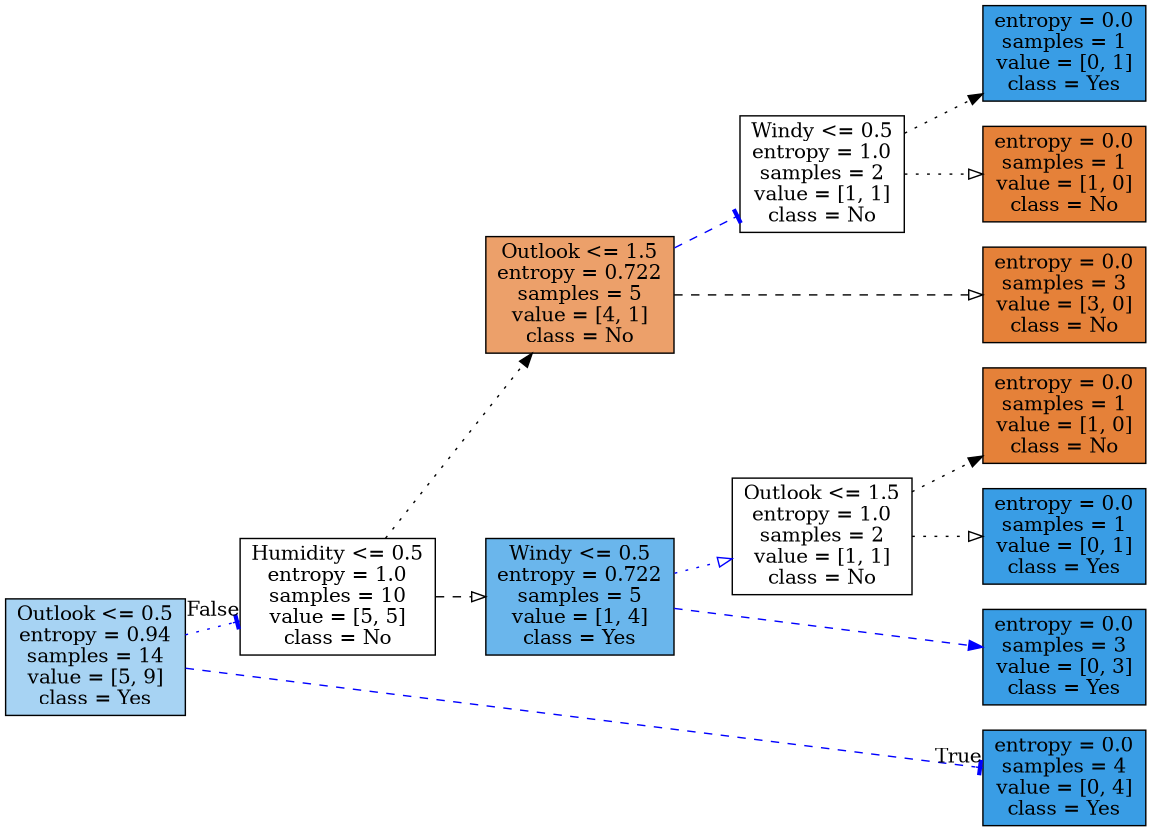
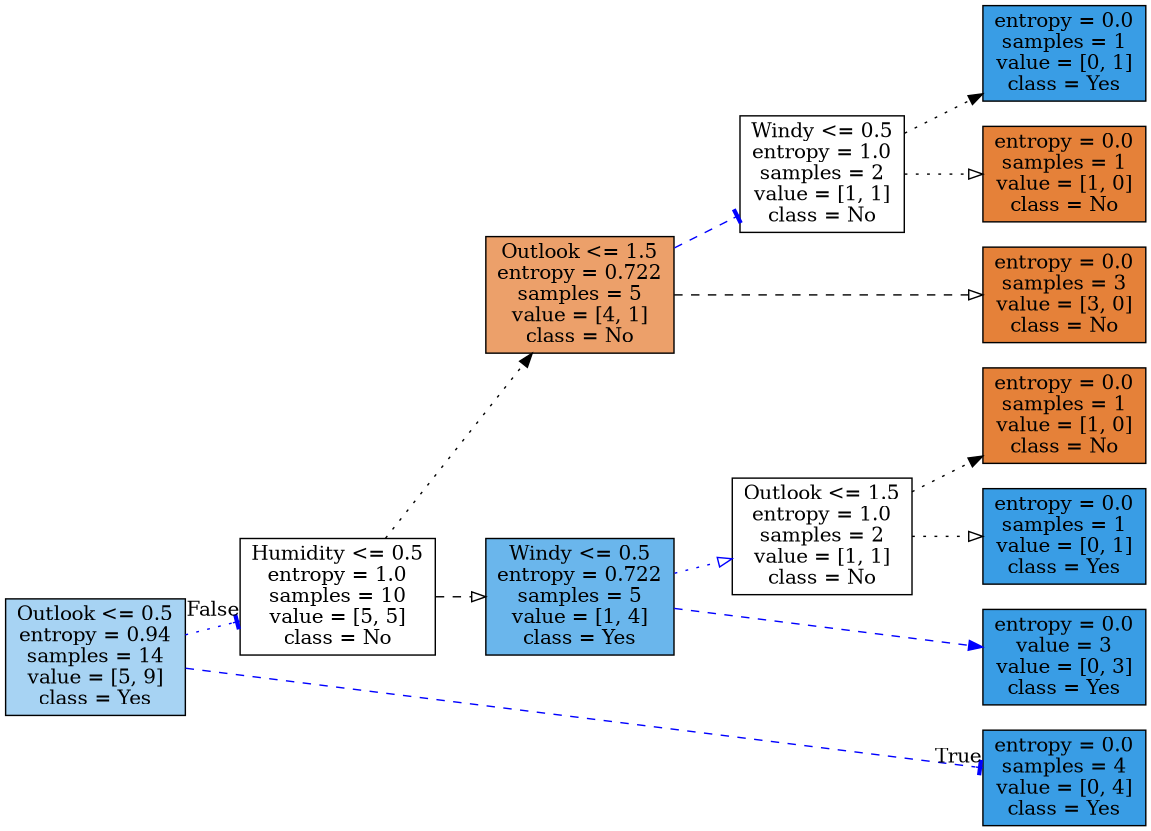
(1064, 657) -> (1064, 657)
